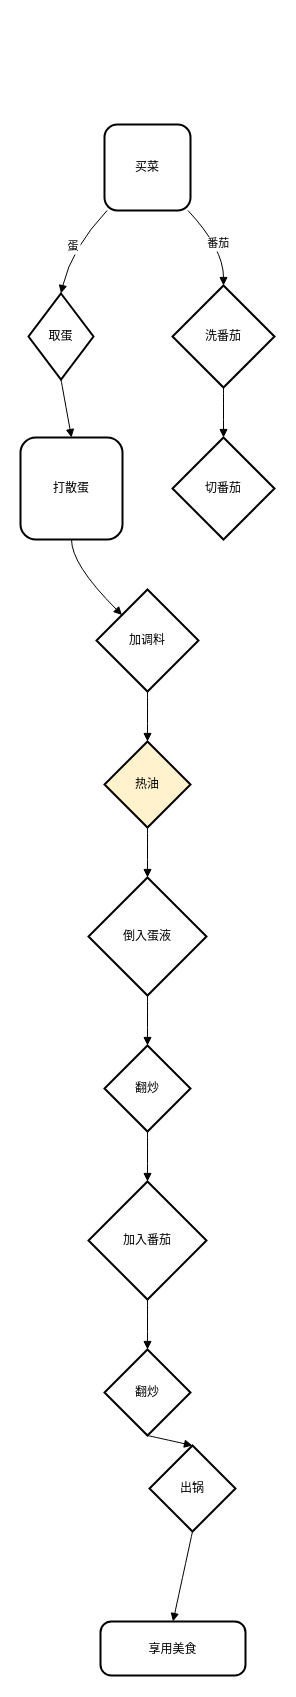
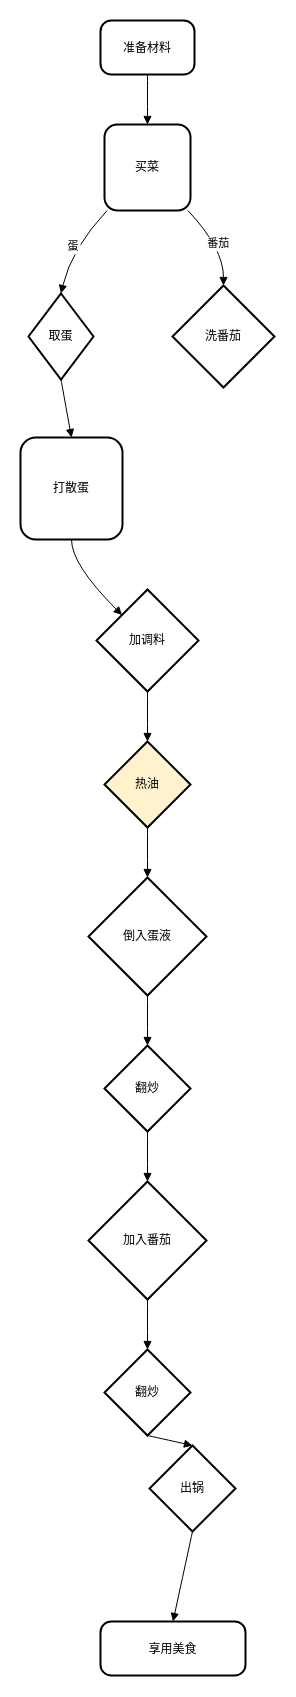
none -> (148, 48)
none -> (148, 96)
(224, 409) -> none
(224, 489) -> none
